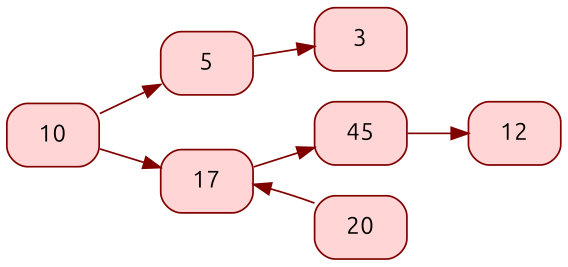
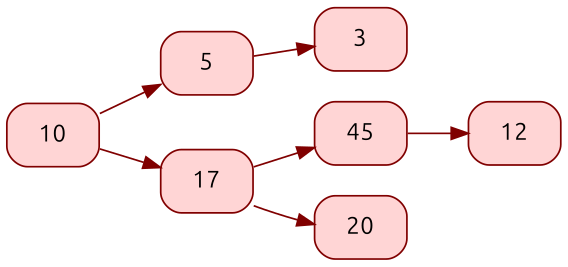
(293, 196) -> (276, 213)
